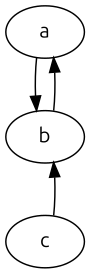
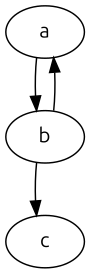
(55, 196) -> (35, 182)
